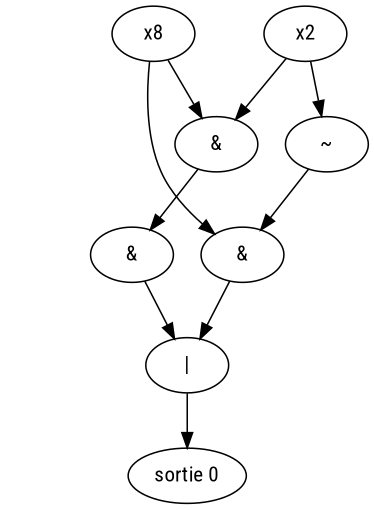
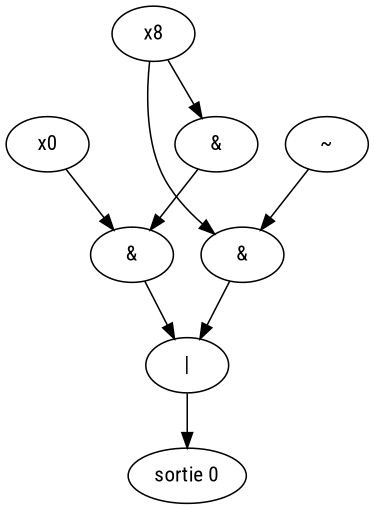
(305, 34) -> none
none -> (48, 144)
